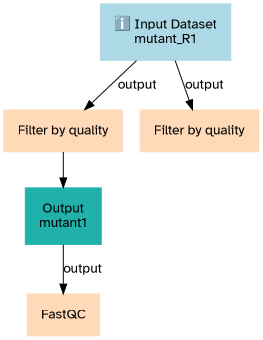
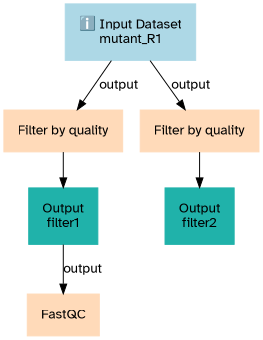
(63, 216) -> (63, 216)
none -> (200, 216)
